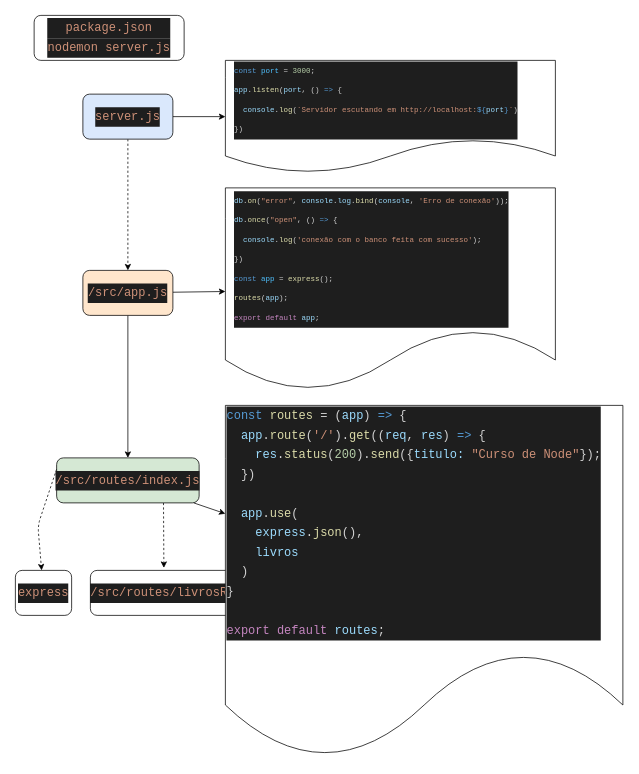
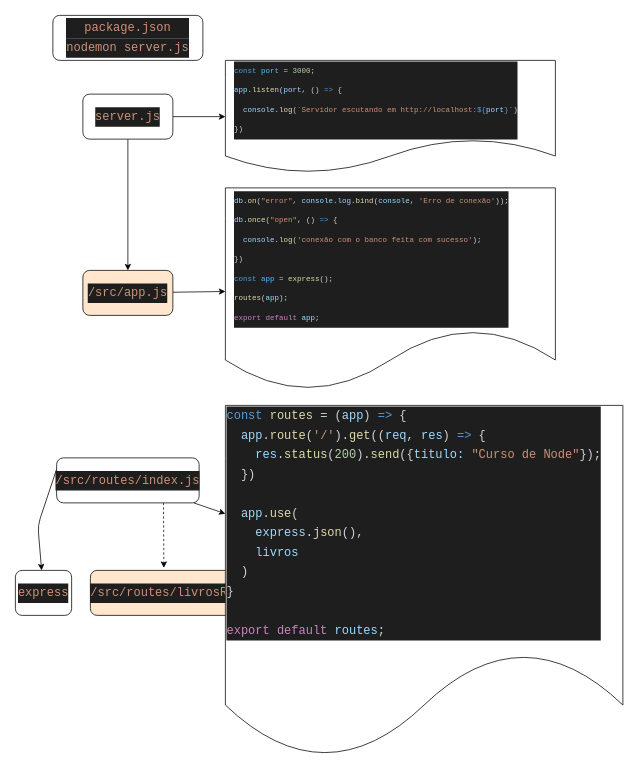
(109, 38) -> (128, 38)
(128, 117) -> (128, 117)
(128, 202) -> (128, 202)
(128, 451) -> none
(128, 480) -> (128, 480)
(41, 516) -> (41, 516)
(188, 593) -> (188, 593)
